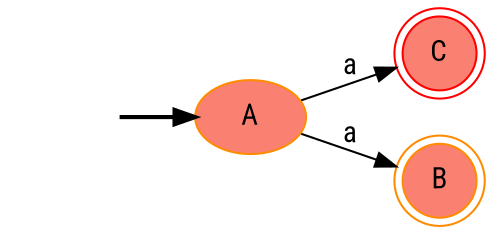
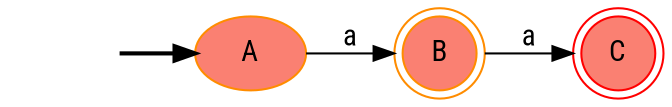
(339, 87) -> (519, 53)
